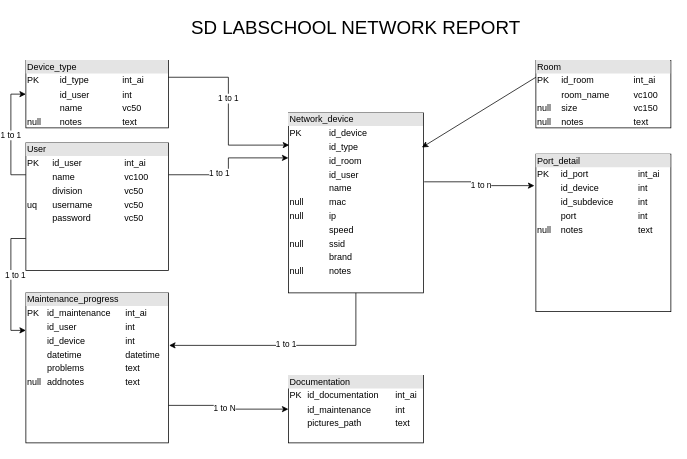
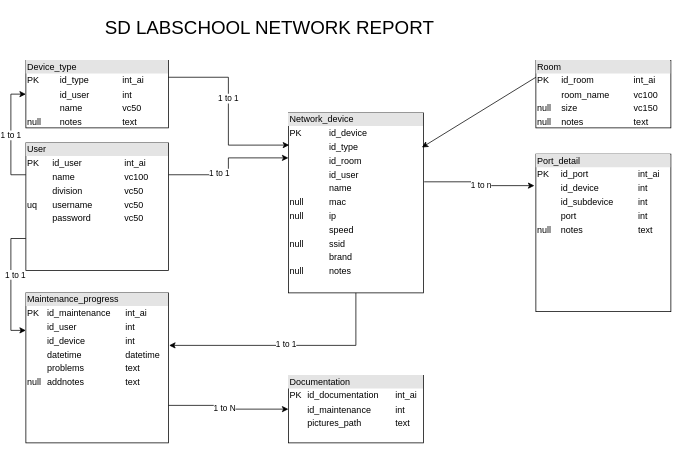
(356, 27) -> (270, 27)
